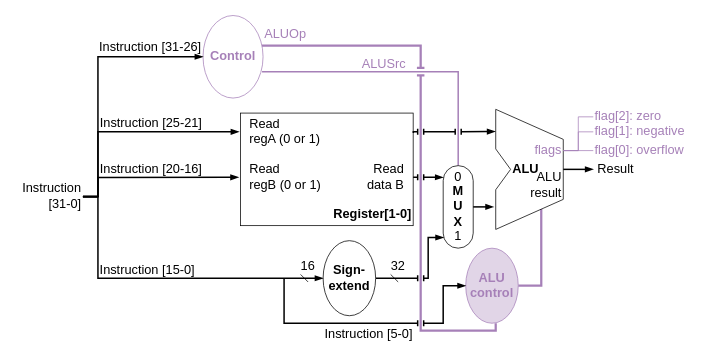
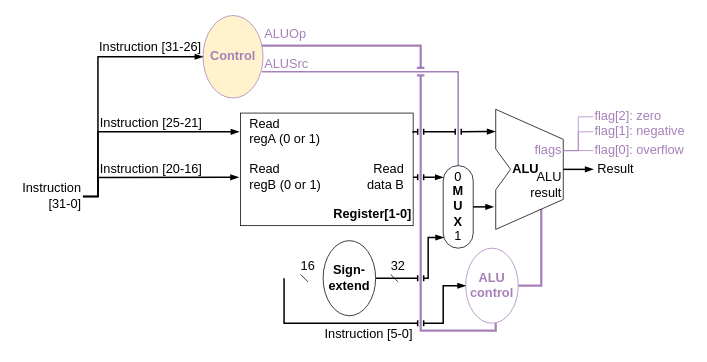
(233, 57) -> (233, 57)
(383, 64) -> (285, 64)
(147, 270) -> none
(166, 278) -> none
(492, 285) -> (492, 285)
